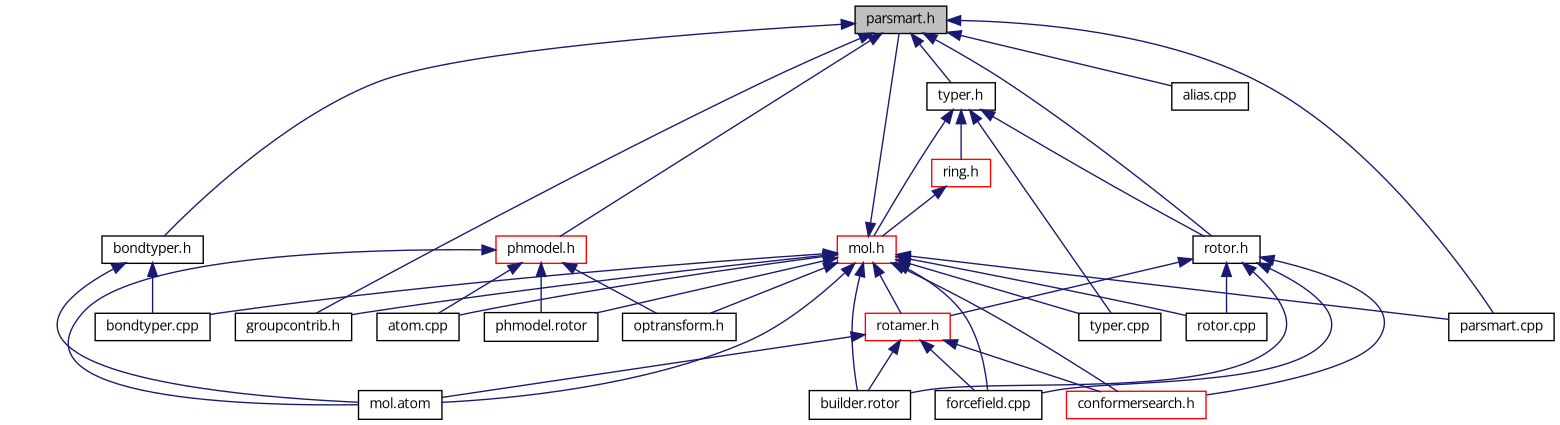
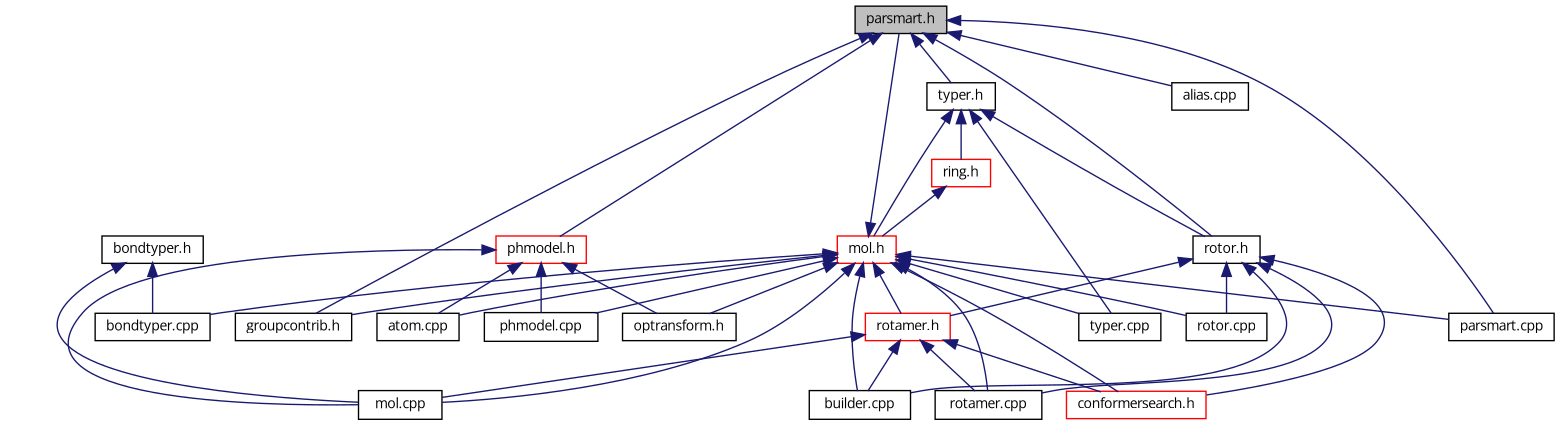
(476, 59) -> none
(541, 327) -> (541, 327)
(400, 405) -> (400, 405)
(860, 405) -> (860, 405)
(988, 405) -> (988, 405)
